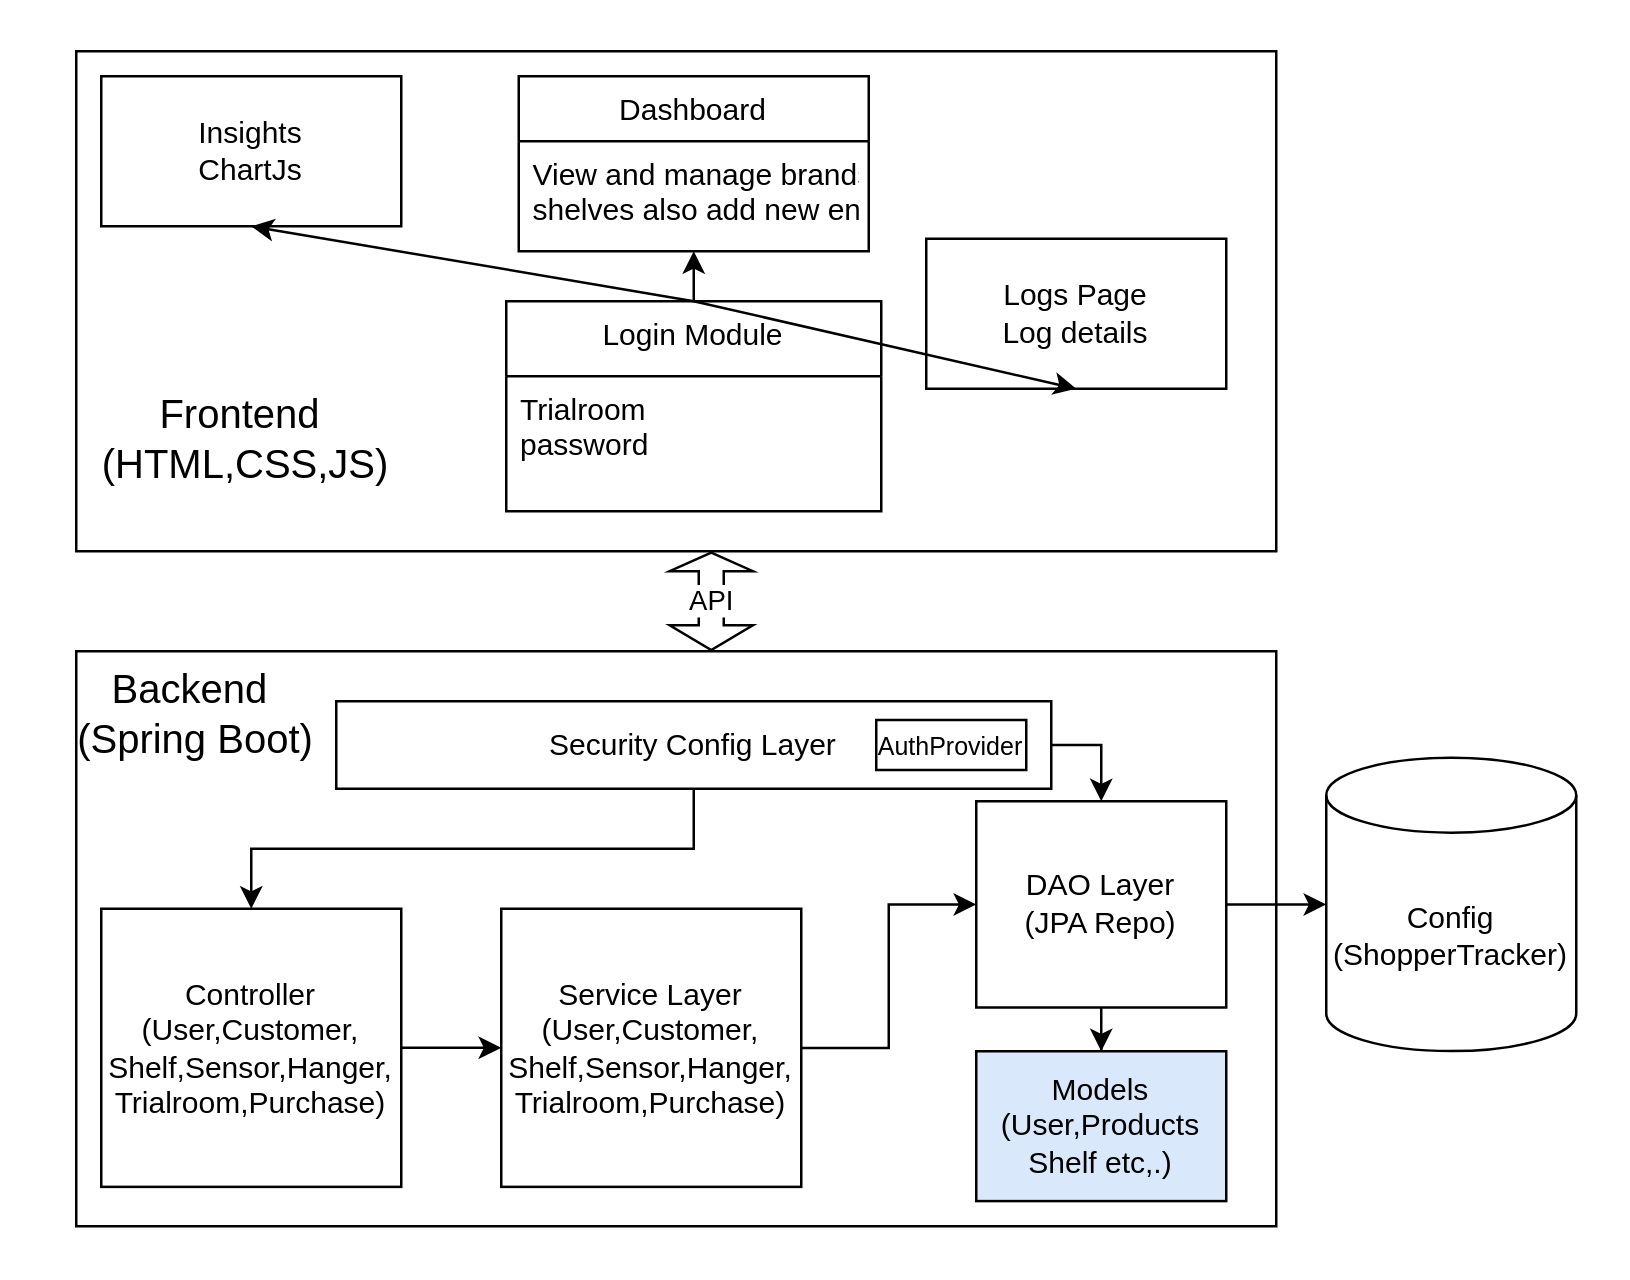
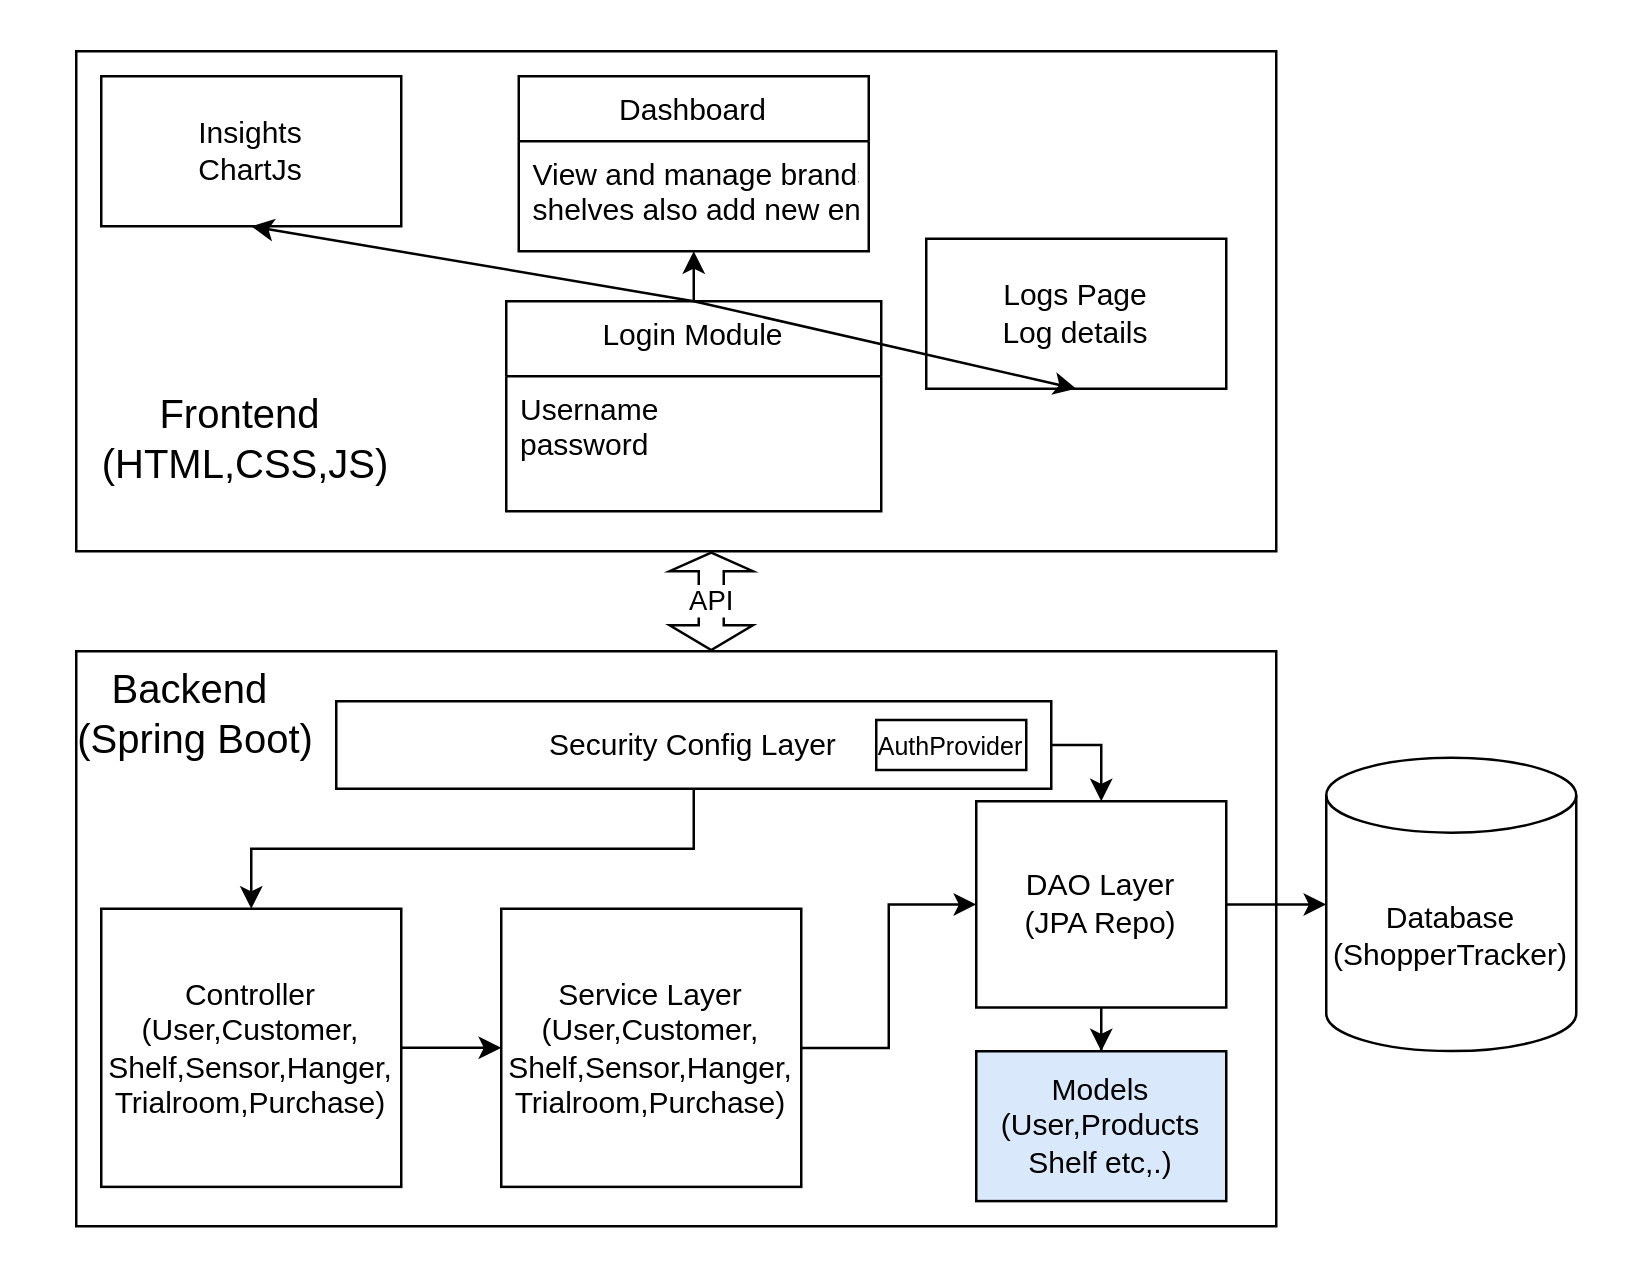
(588, 410) -> (587, 410)
(1451, 936) -> (1451, 936)
